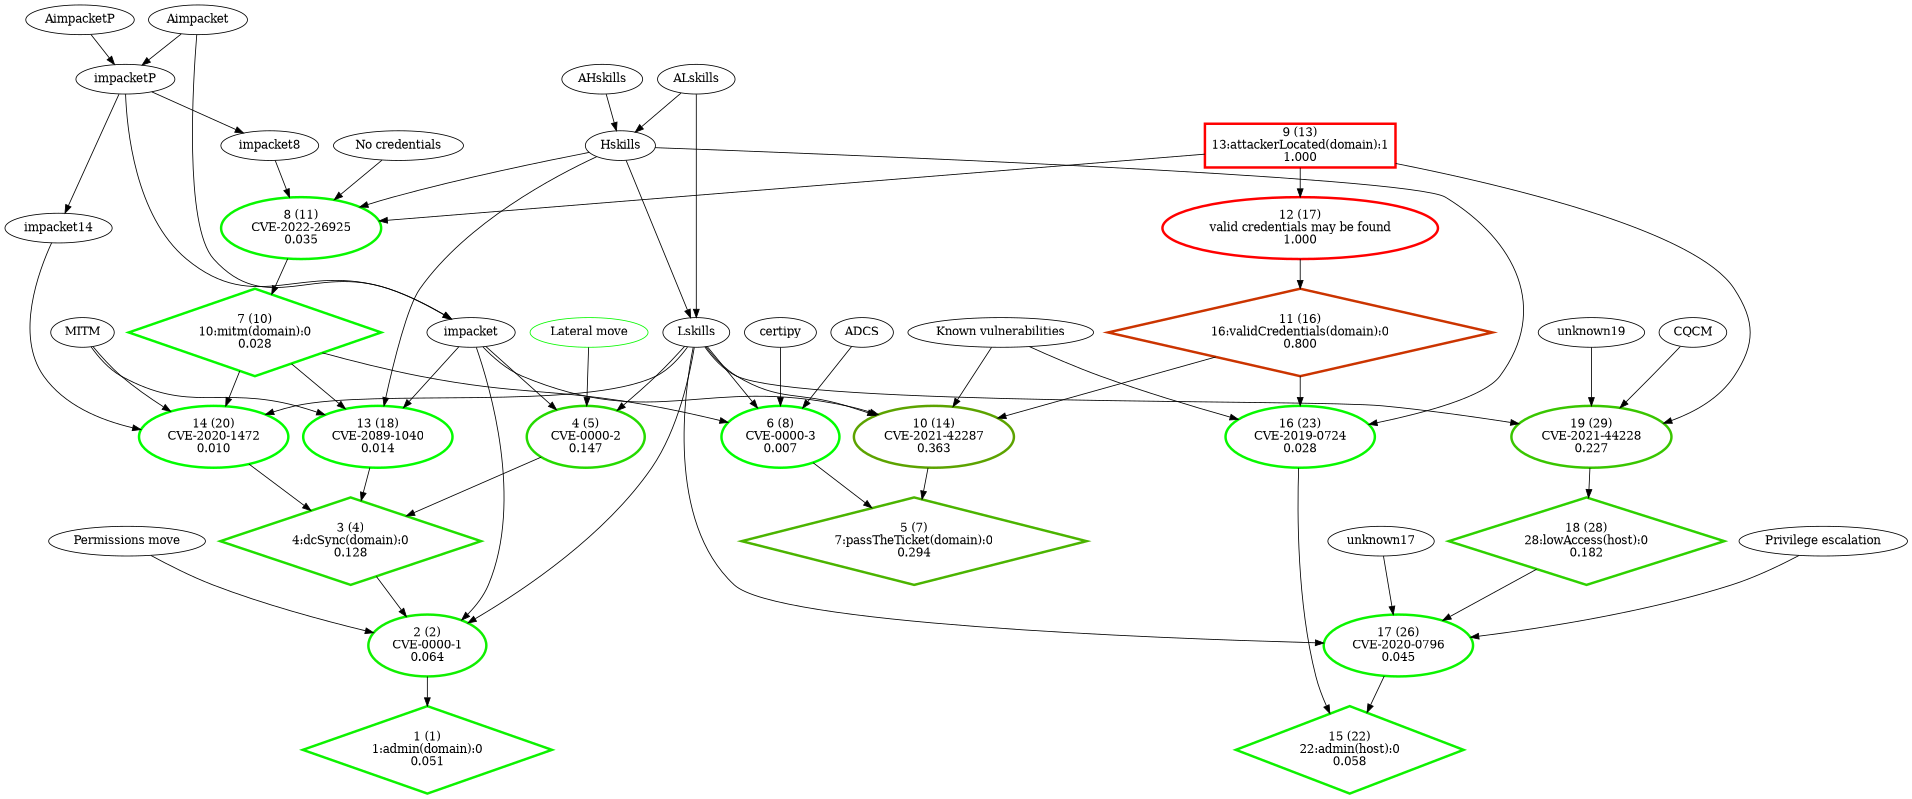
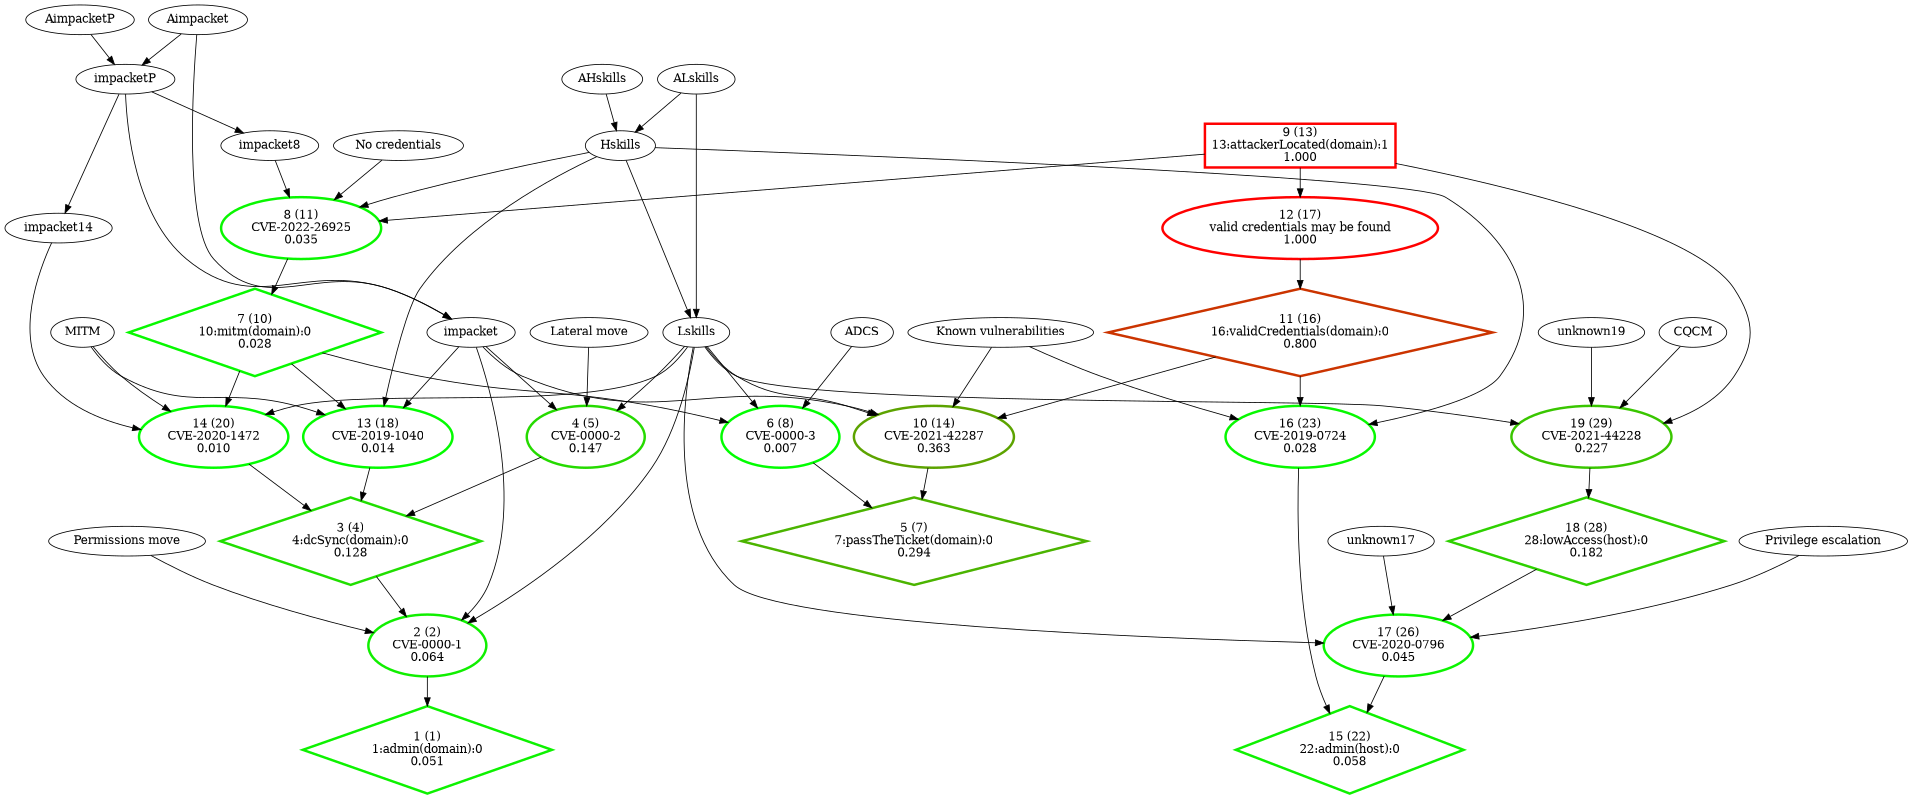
(589, 332) -> (589, 332)
(780, 332) -> none
(378, 437) -> (378, 437)
